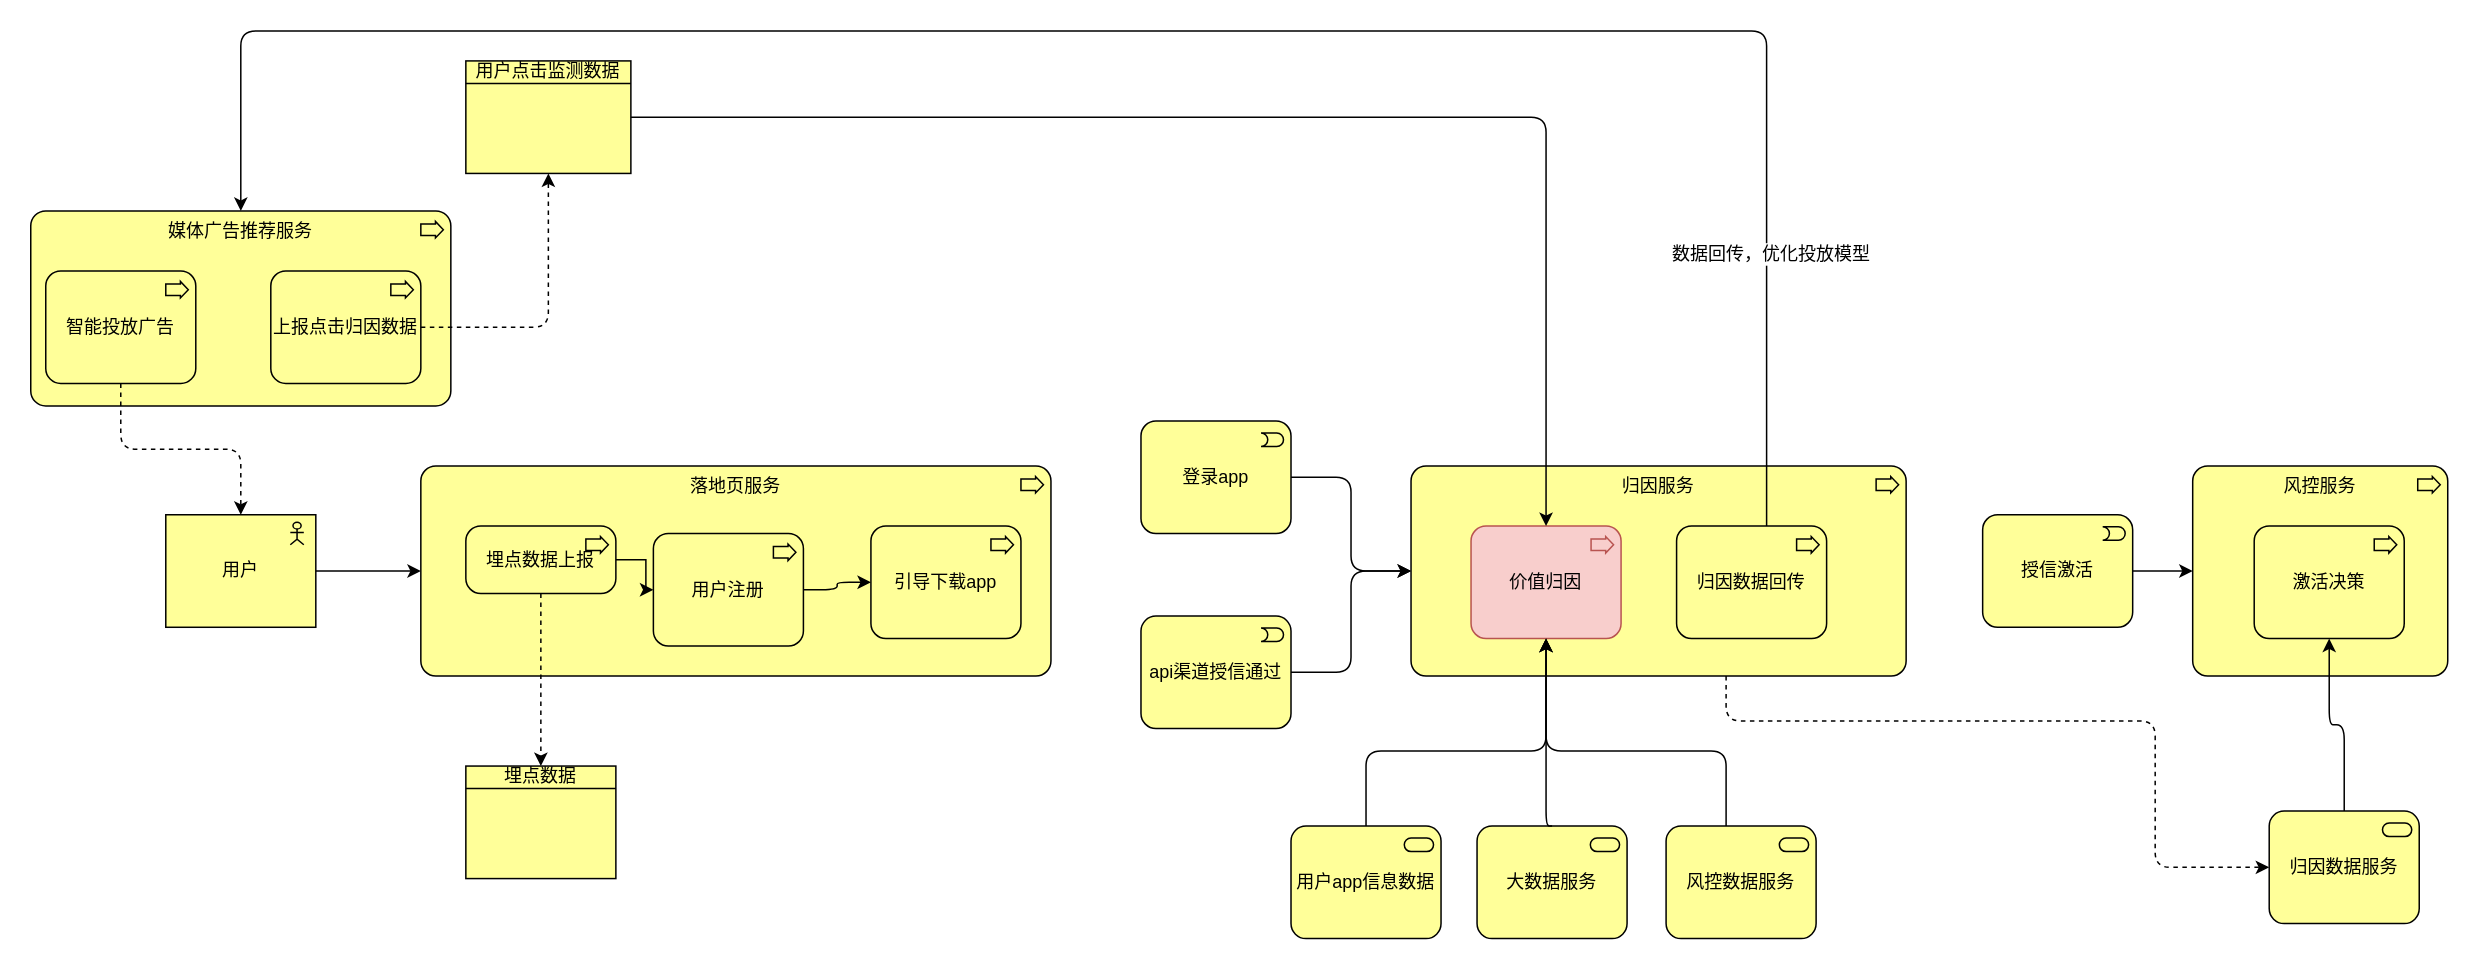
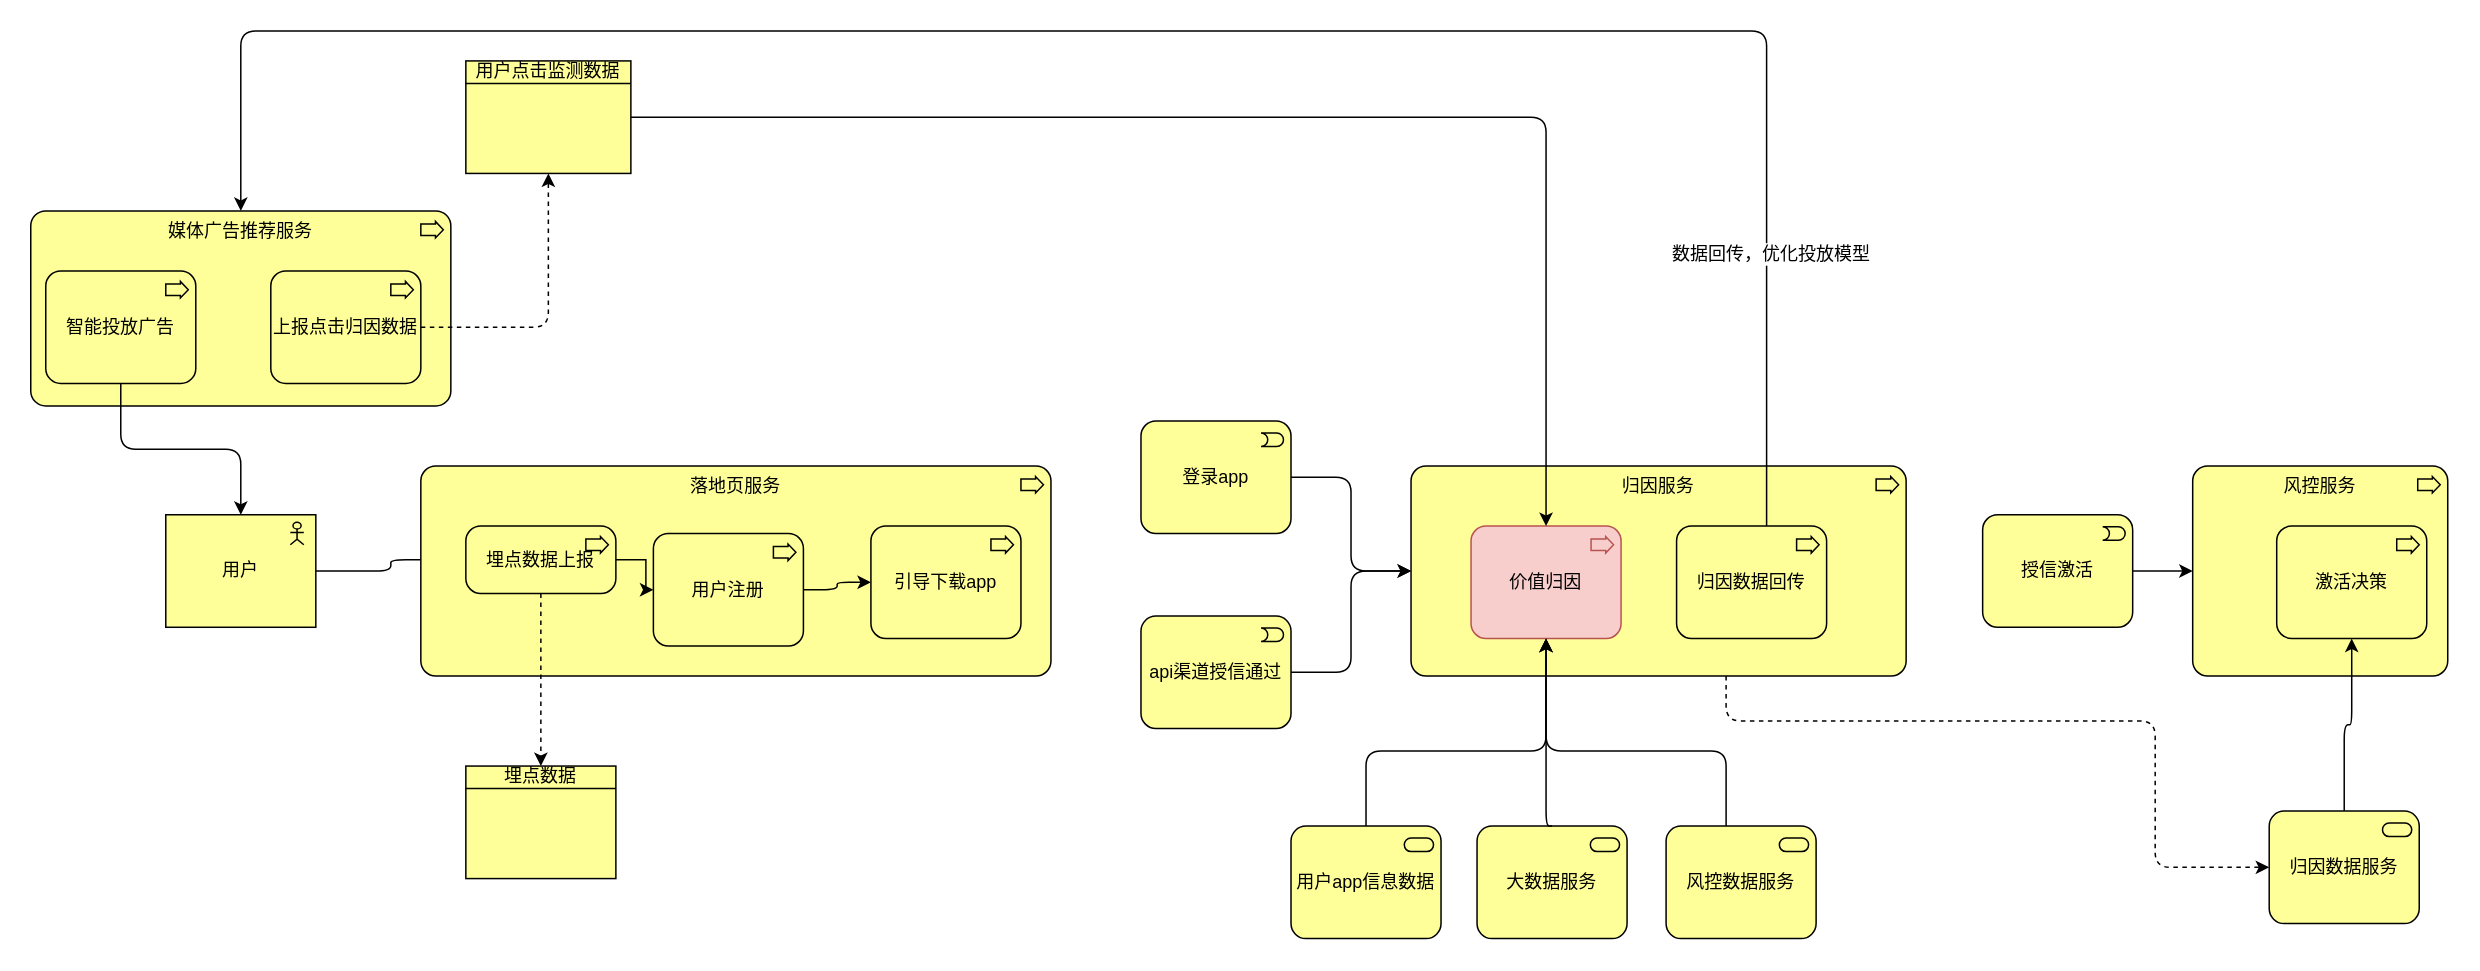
(175, 449) -> (175, 449)
(396, 571) -> (400, 560)
(2329, 582) -> (2351, 582)
